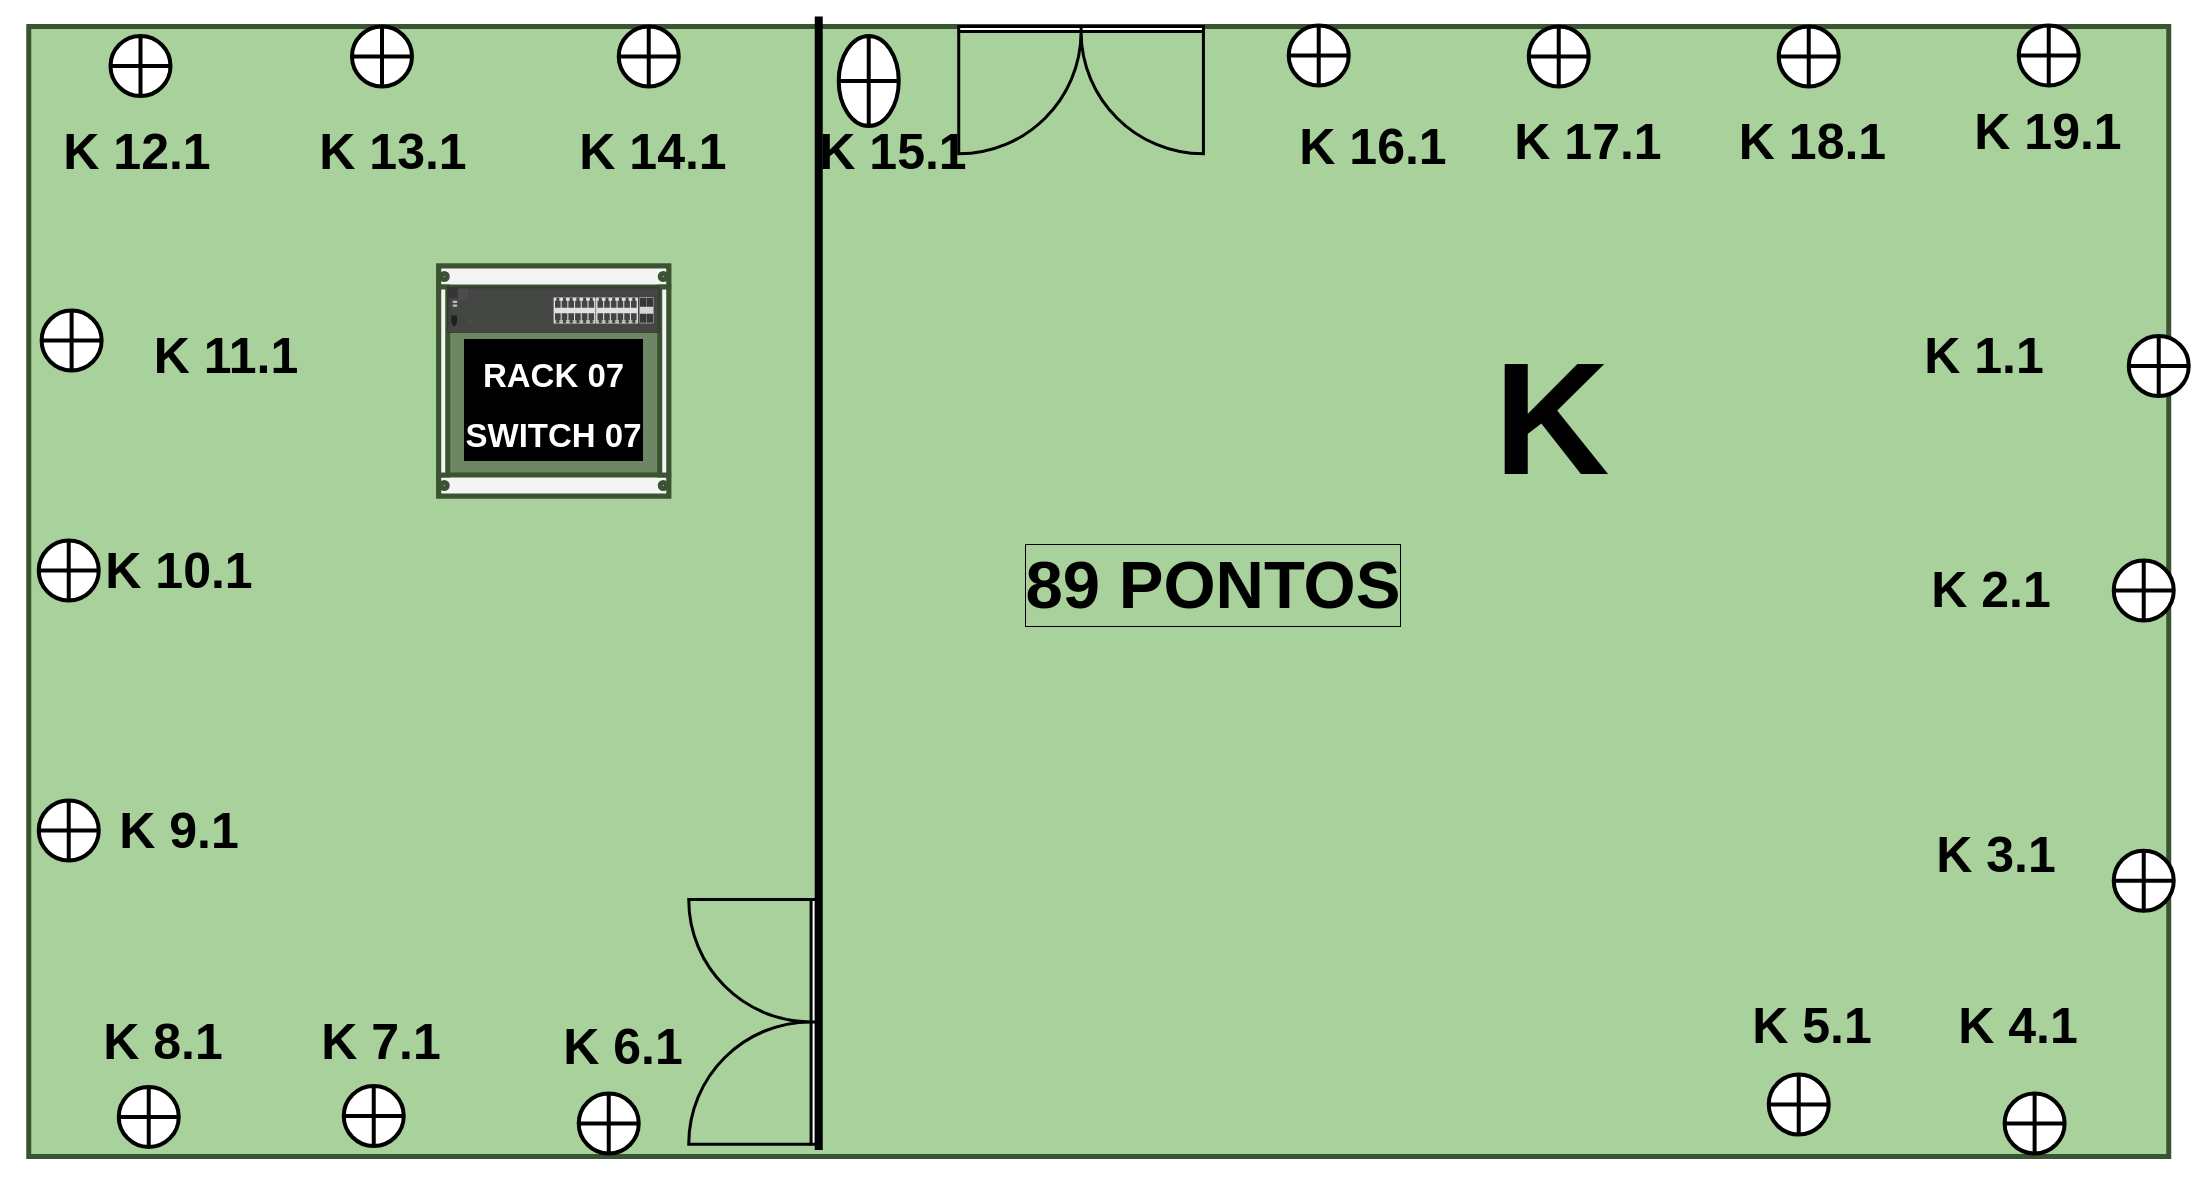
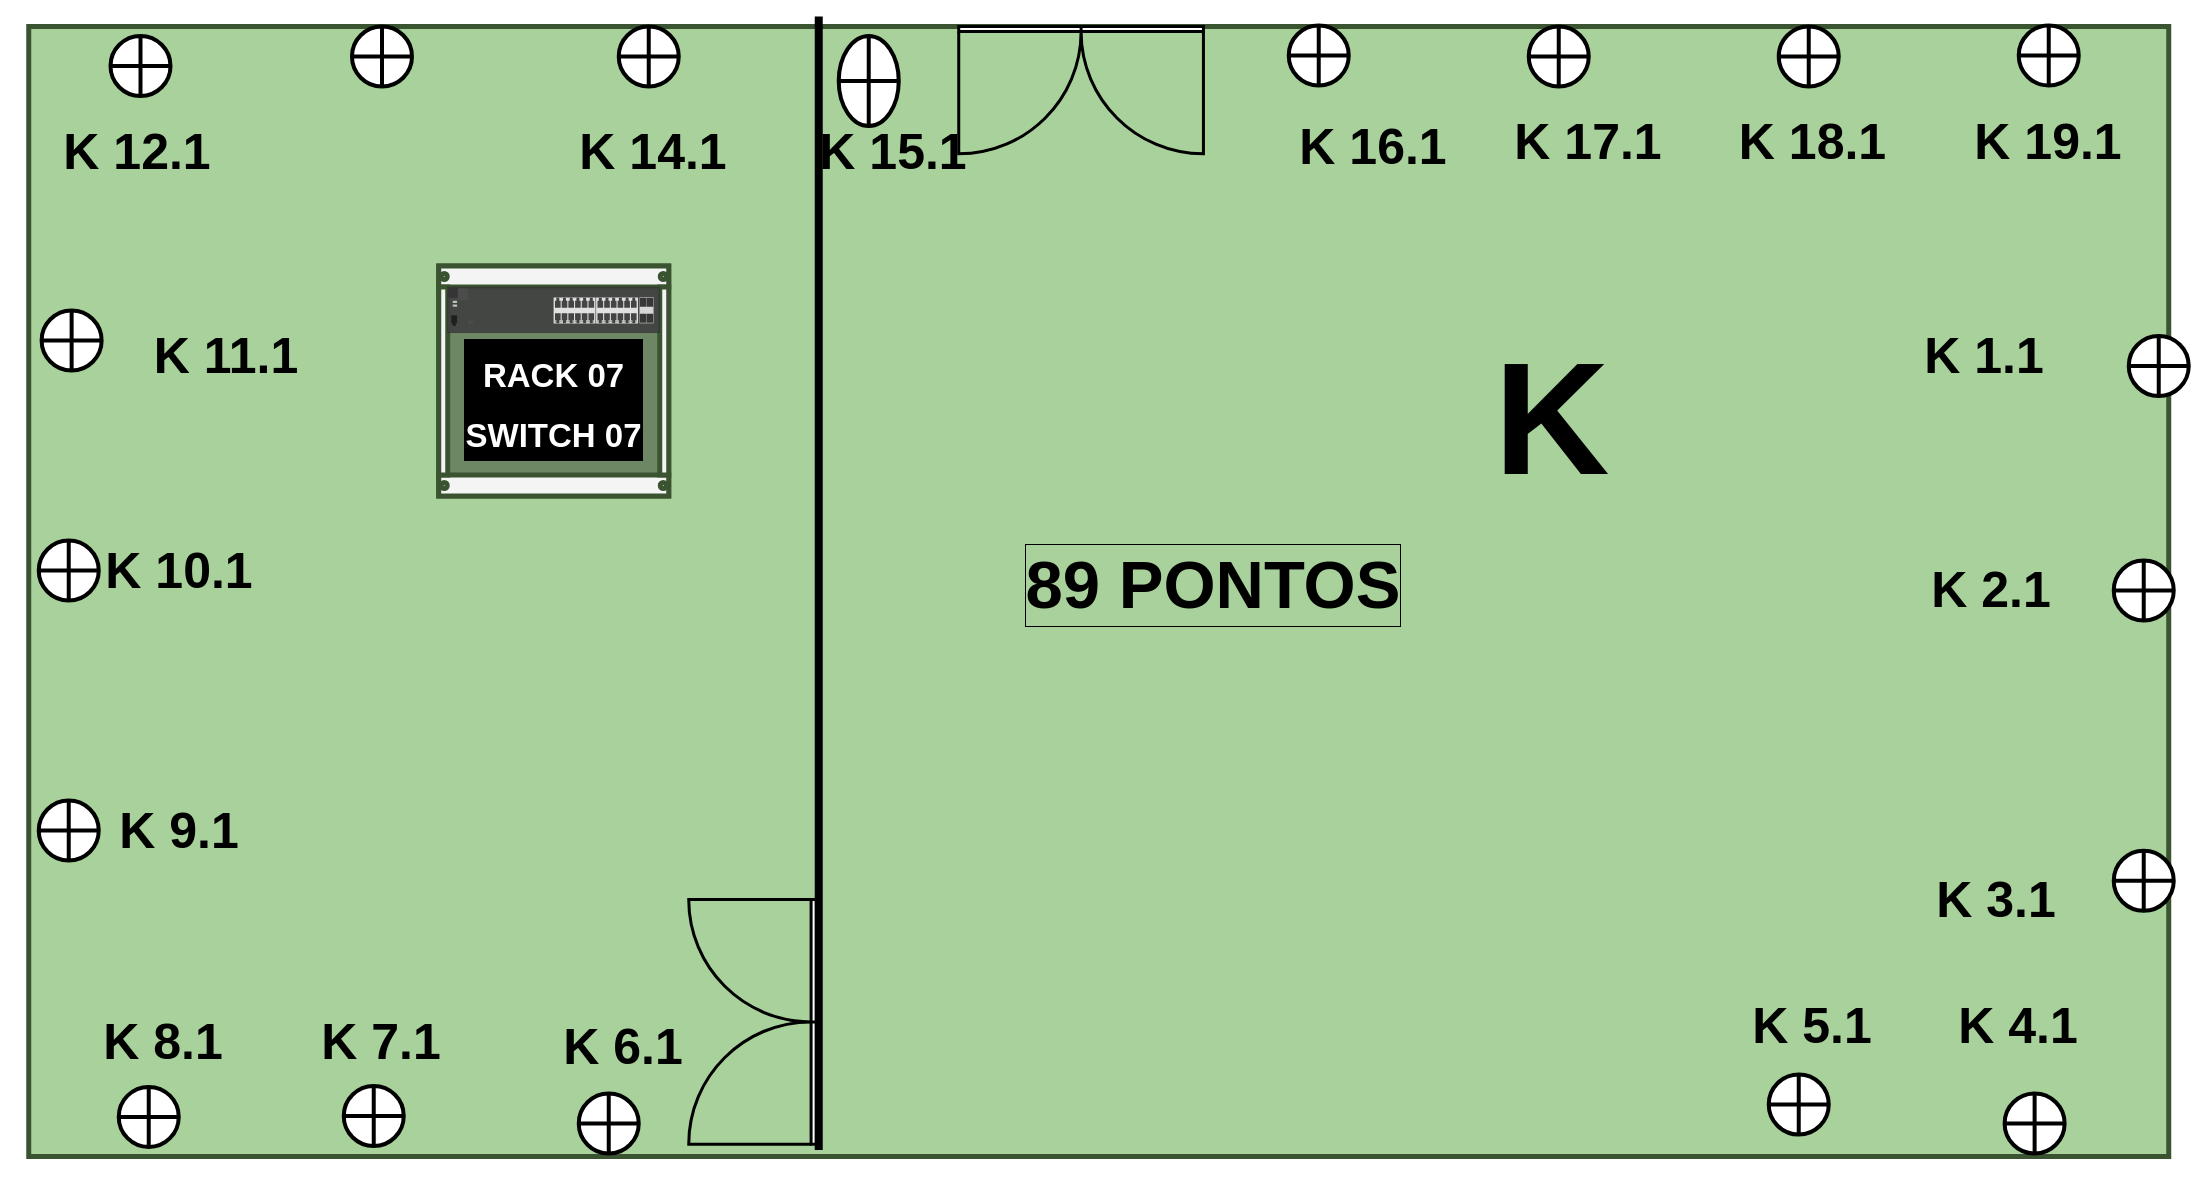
(2049, 131) -> (2049, 141)
(394, 151) -> none
(1997, 855) -> (1997, 900)
